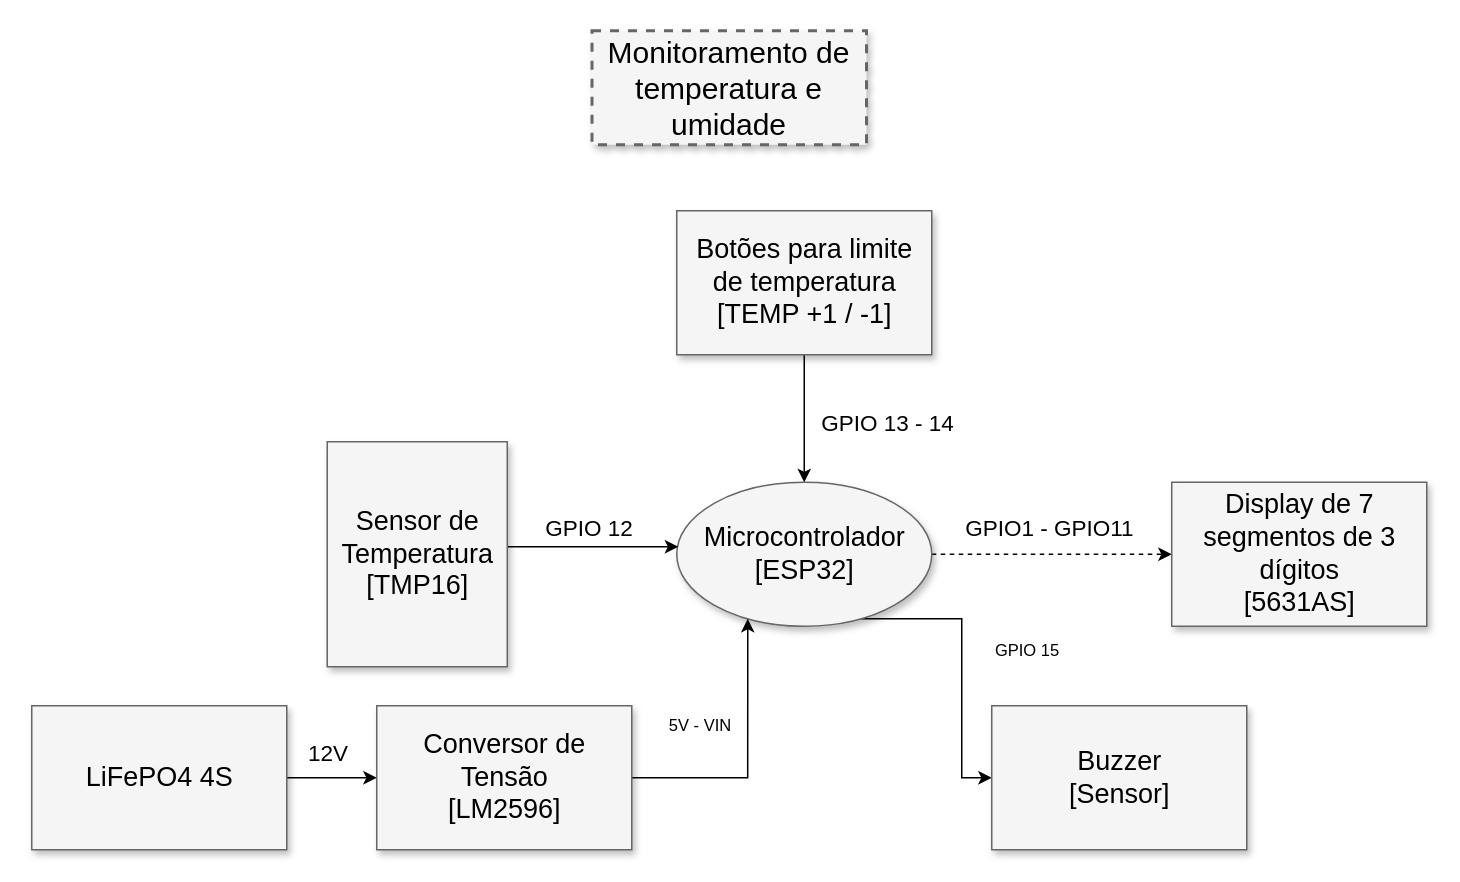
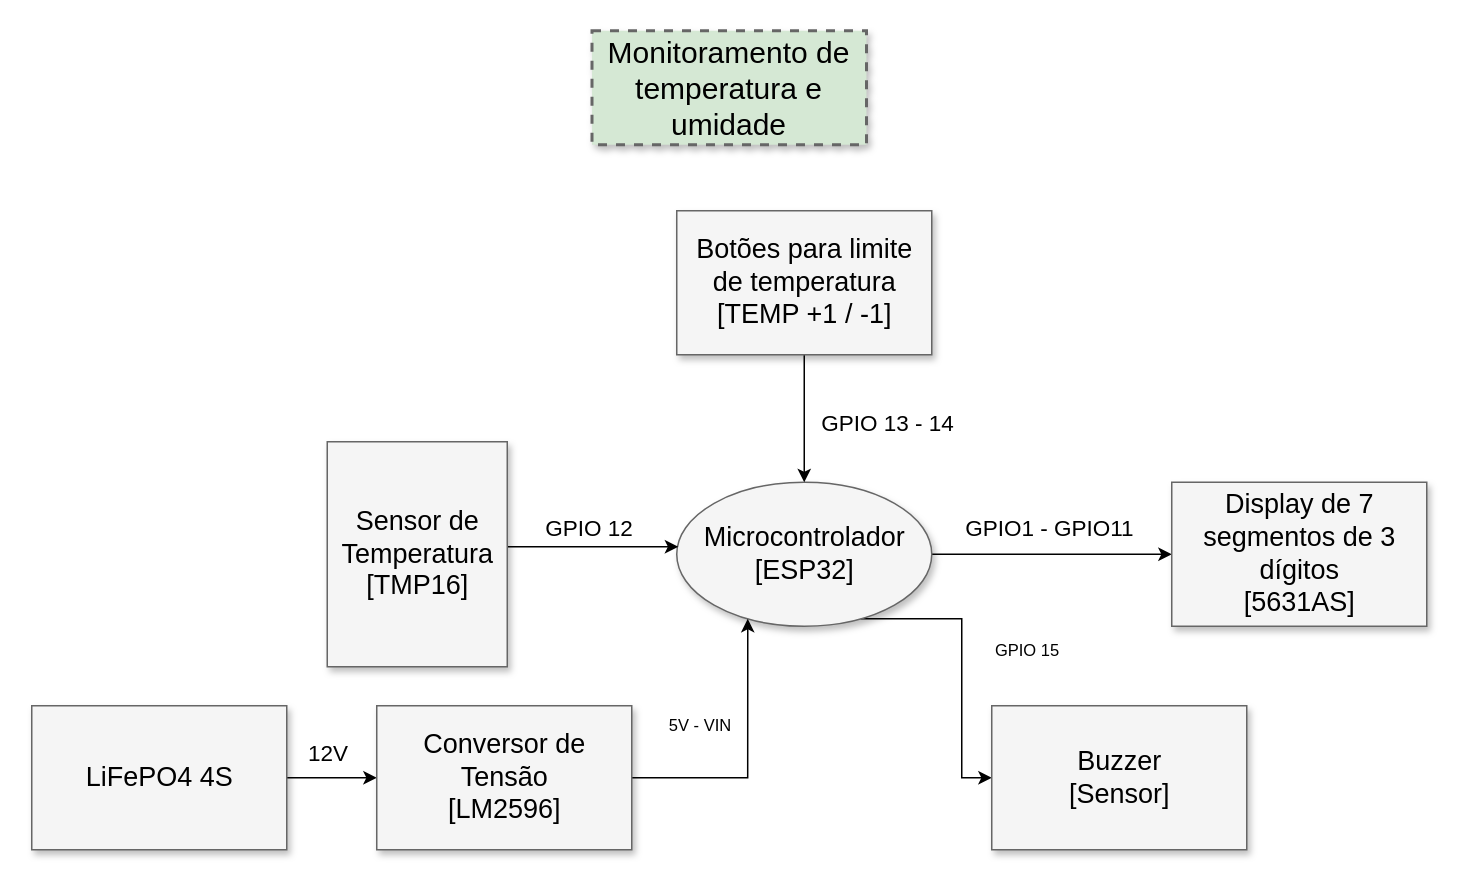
(729, 88) -> (729, 88)
(1046, 554) -> (1046, 554)
